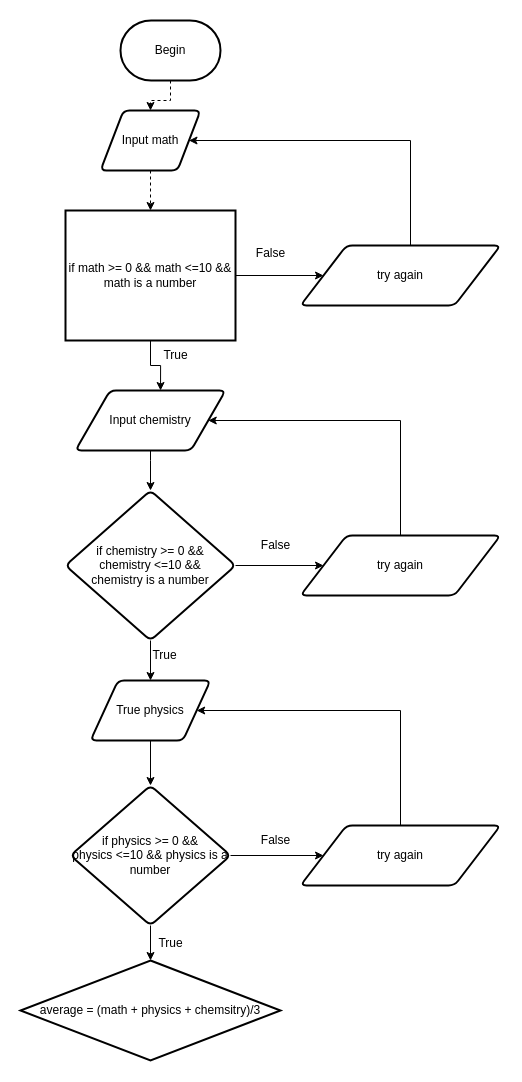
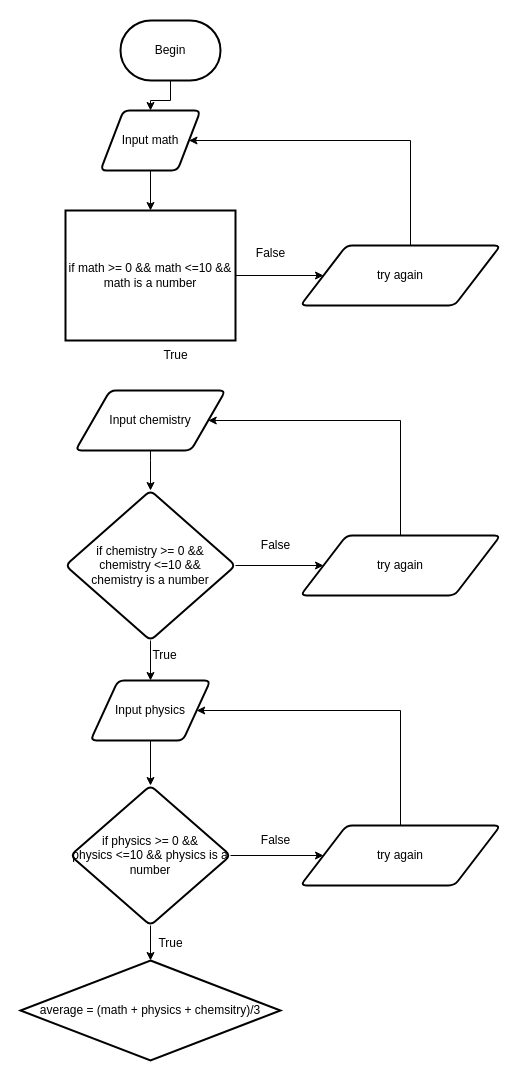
(169, 101) -> (169, 101)
(151, 187) -> (151, 187)
(152, 366) -> none
(151, 711) -> (151, 711)
